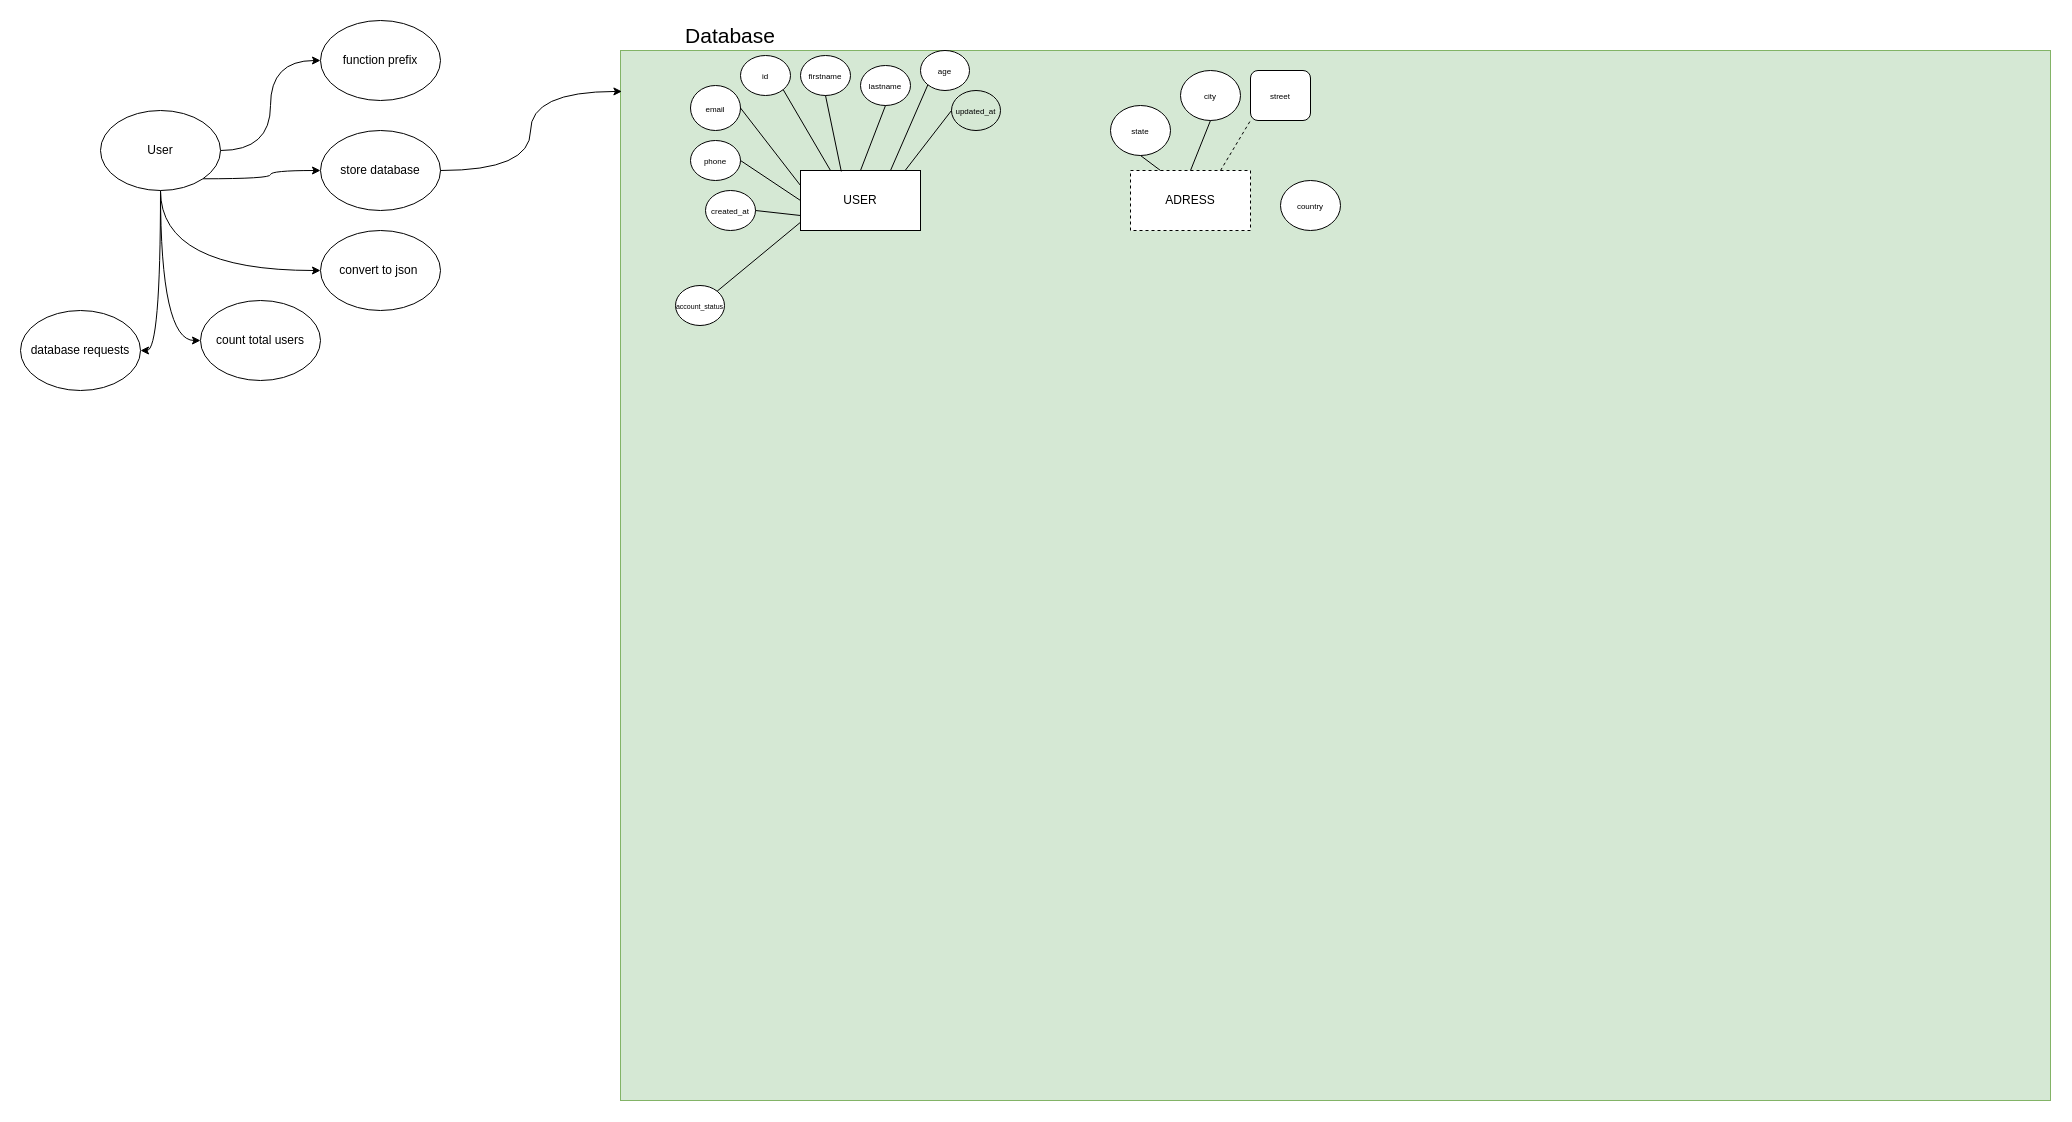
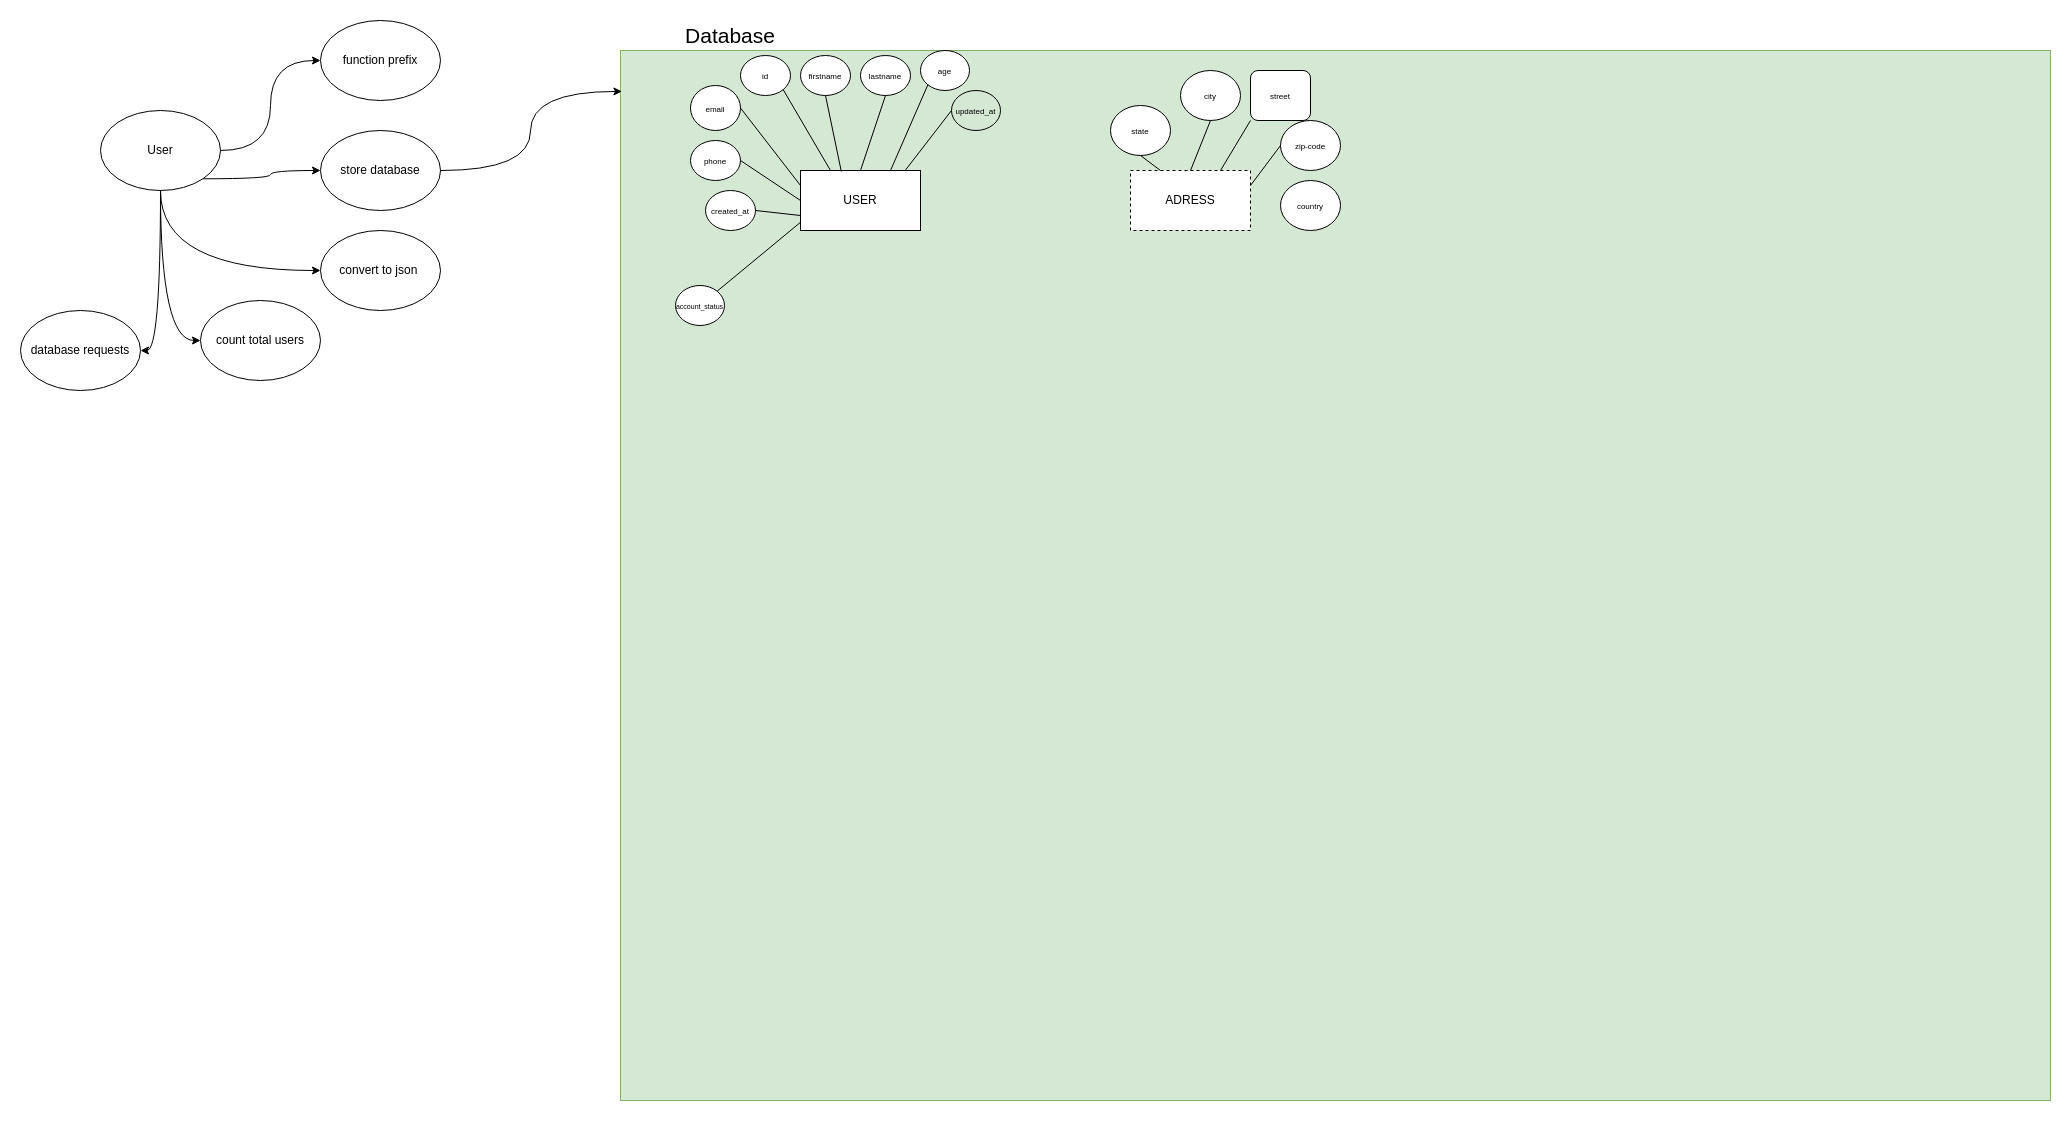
(886, 86) -> (886, 76)
(1235, 146) -> (1235, 146)
none -> (1311, 146)
none -> (1266, 166)
